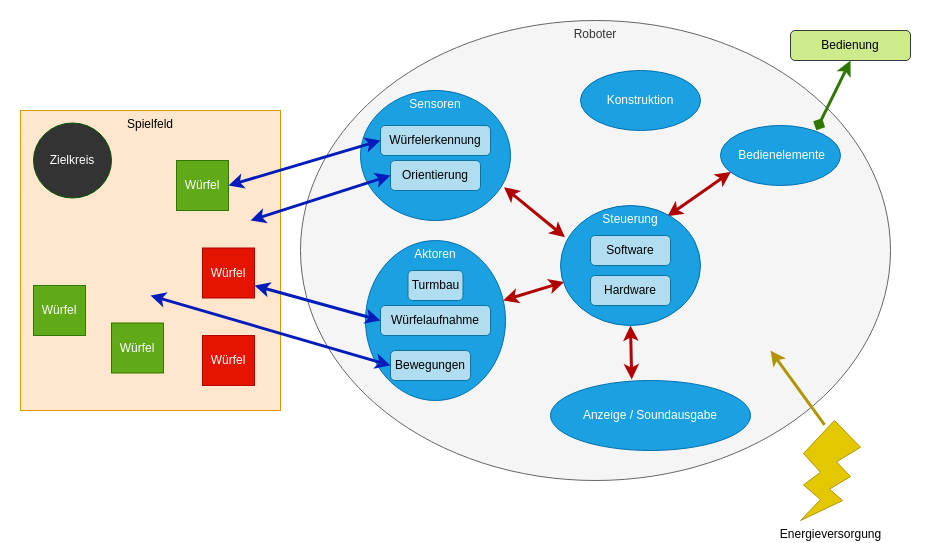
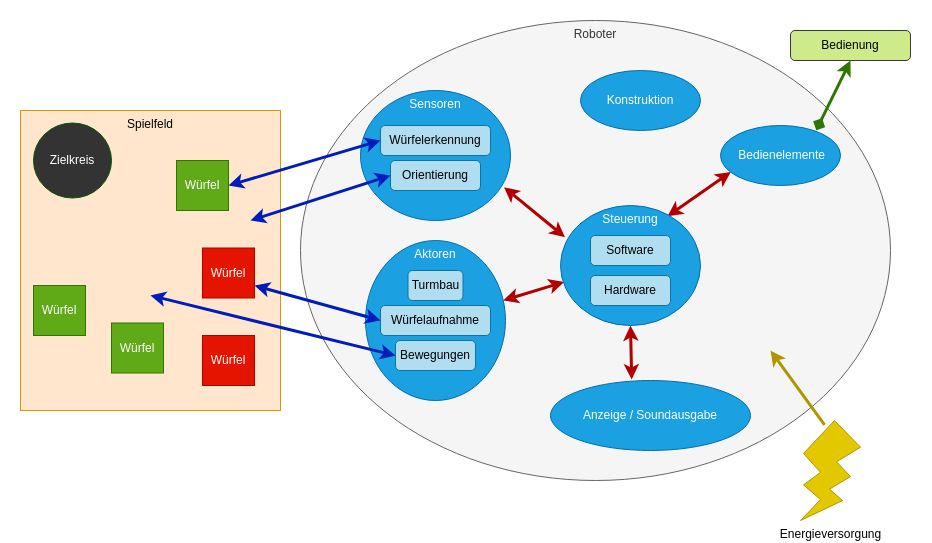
(431, 366) -> (436, 356)
